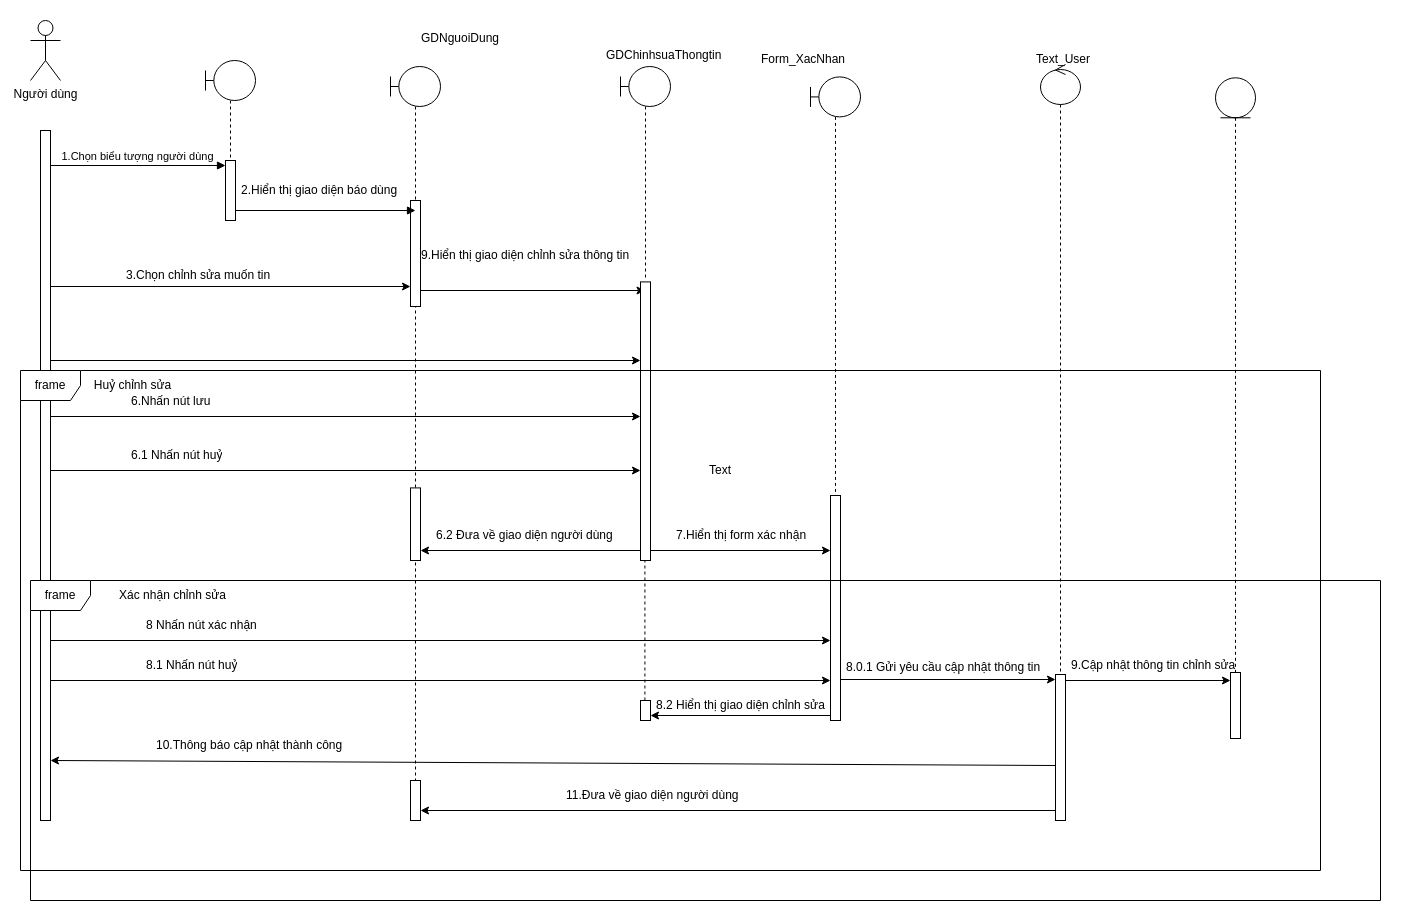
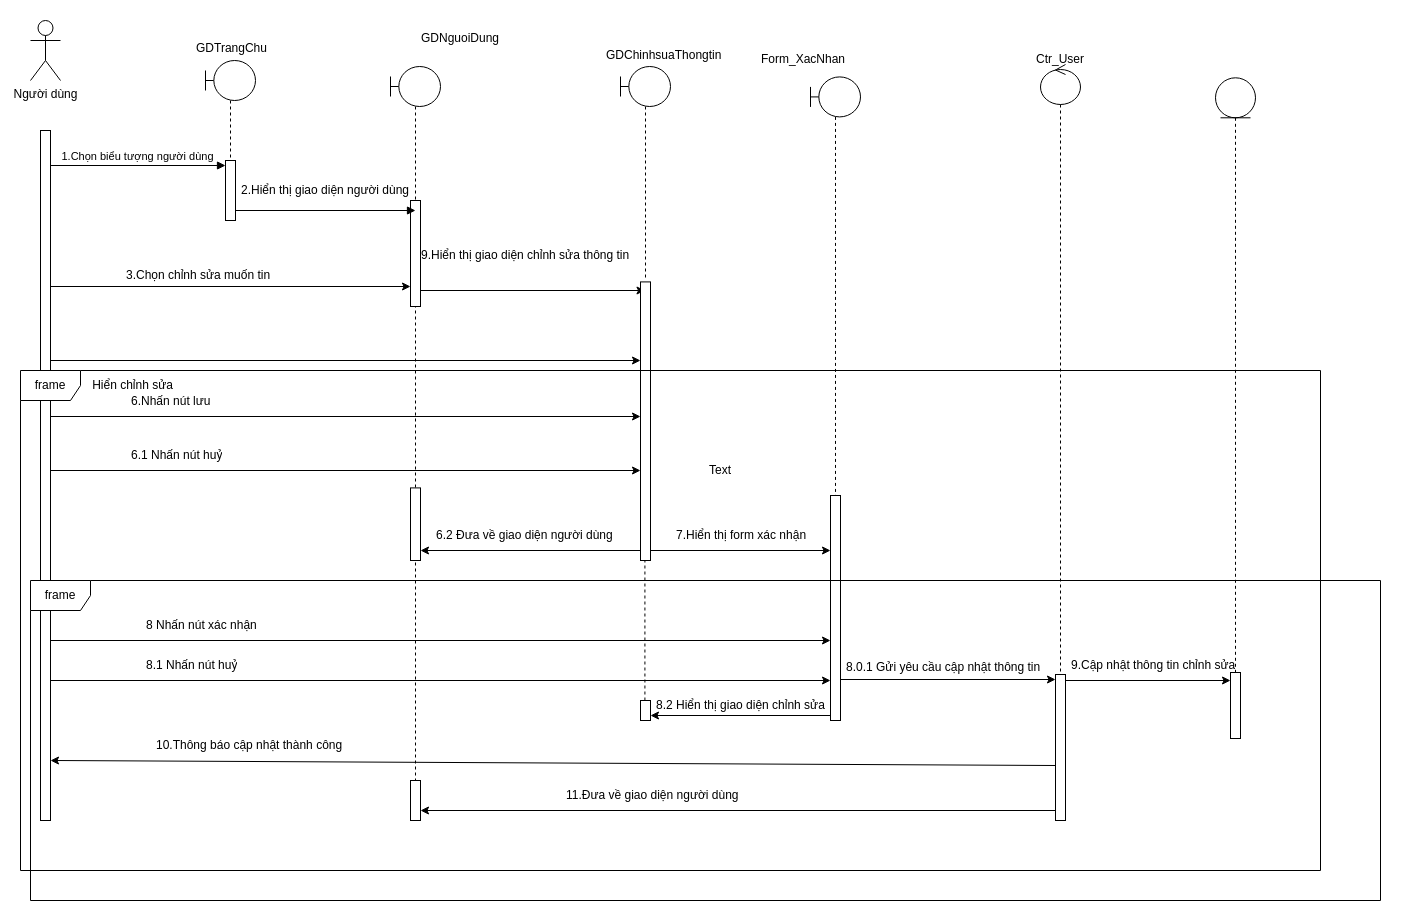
none -> (241, 48)
(1067, 60) -> (1063, 60)
(325, 191) -> (327, 191)
(133, 386) -> (133, 386)
(173, 596) -> none
